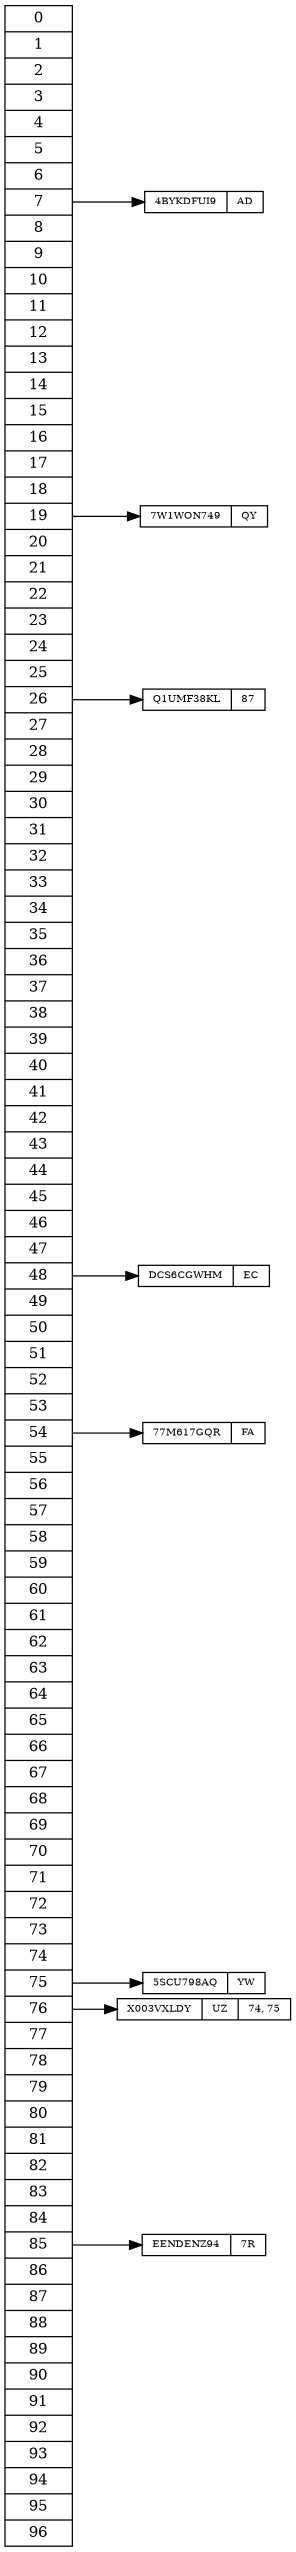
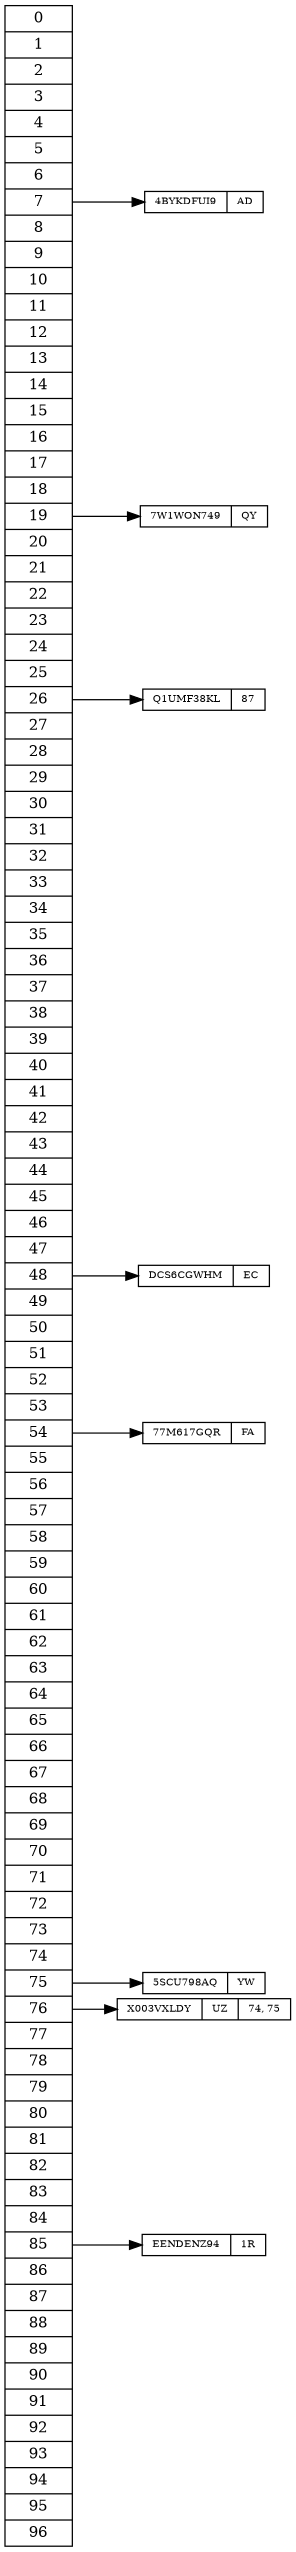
(248, 2244) -> (248, 2244)
